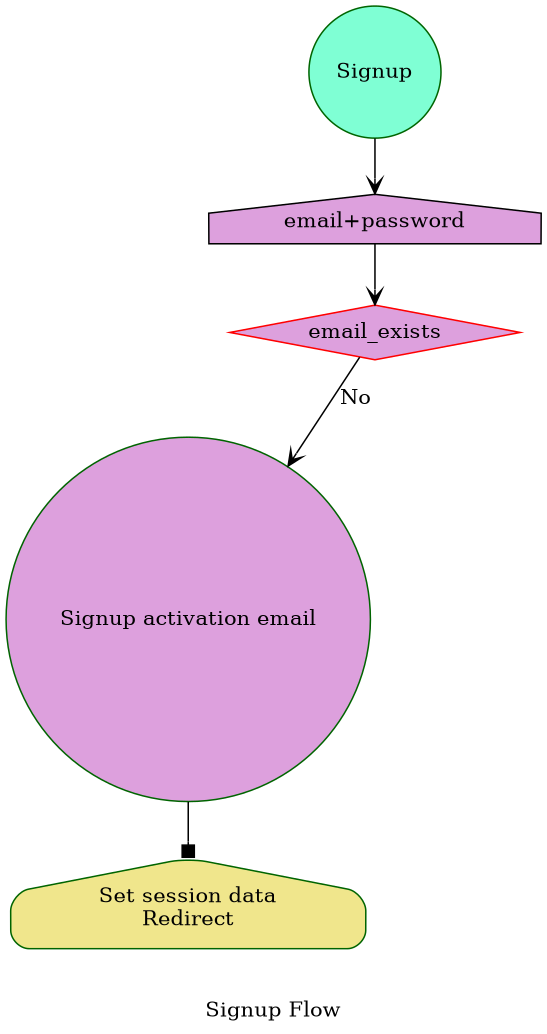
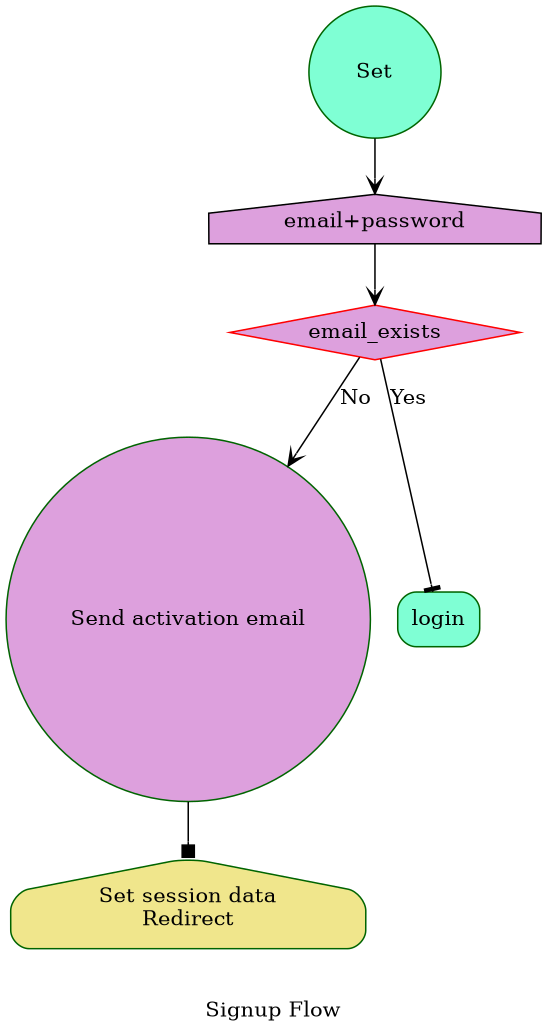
(375, 72) -> (375, 72)
(188, 619) -> (188, 619)
none -> (439, 619)
